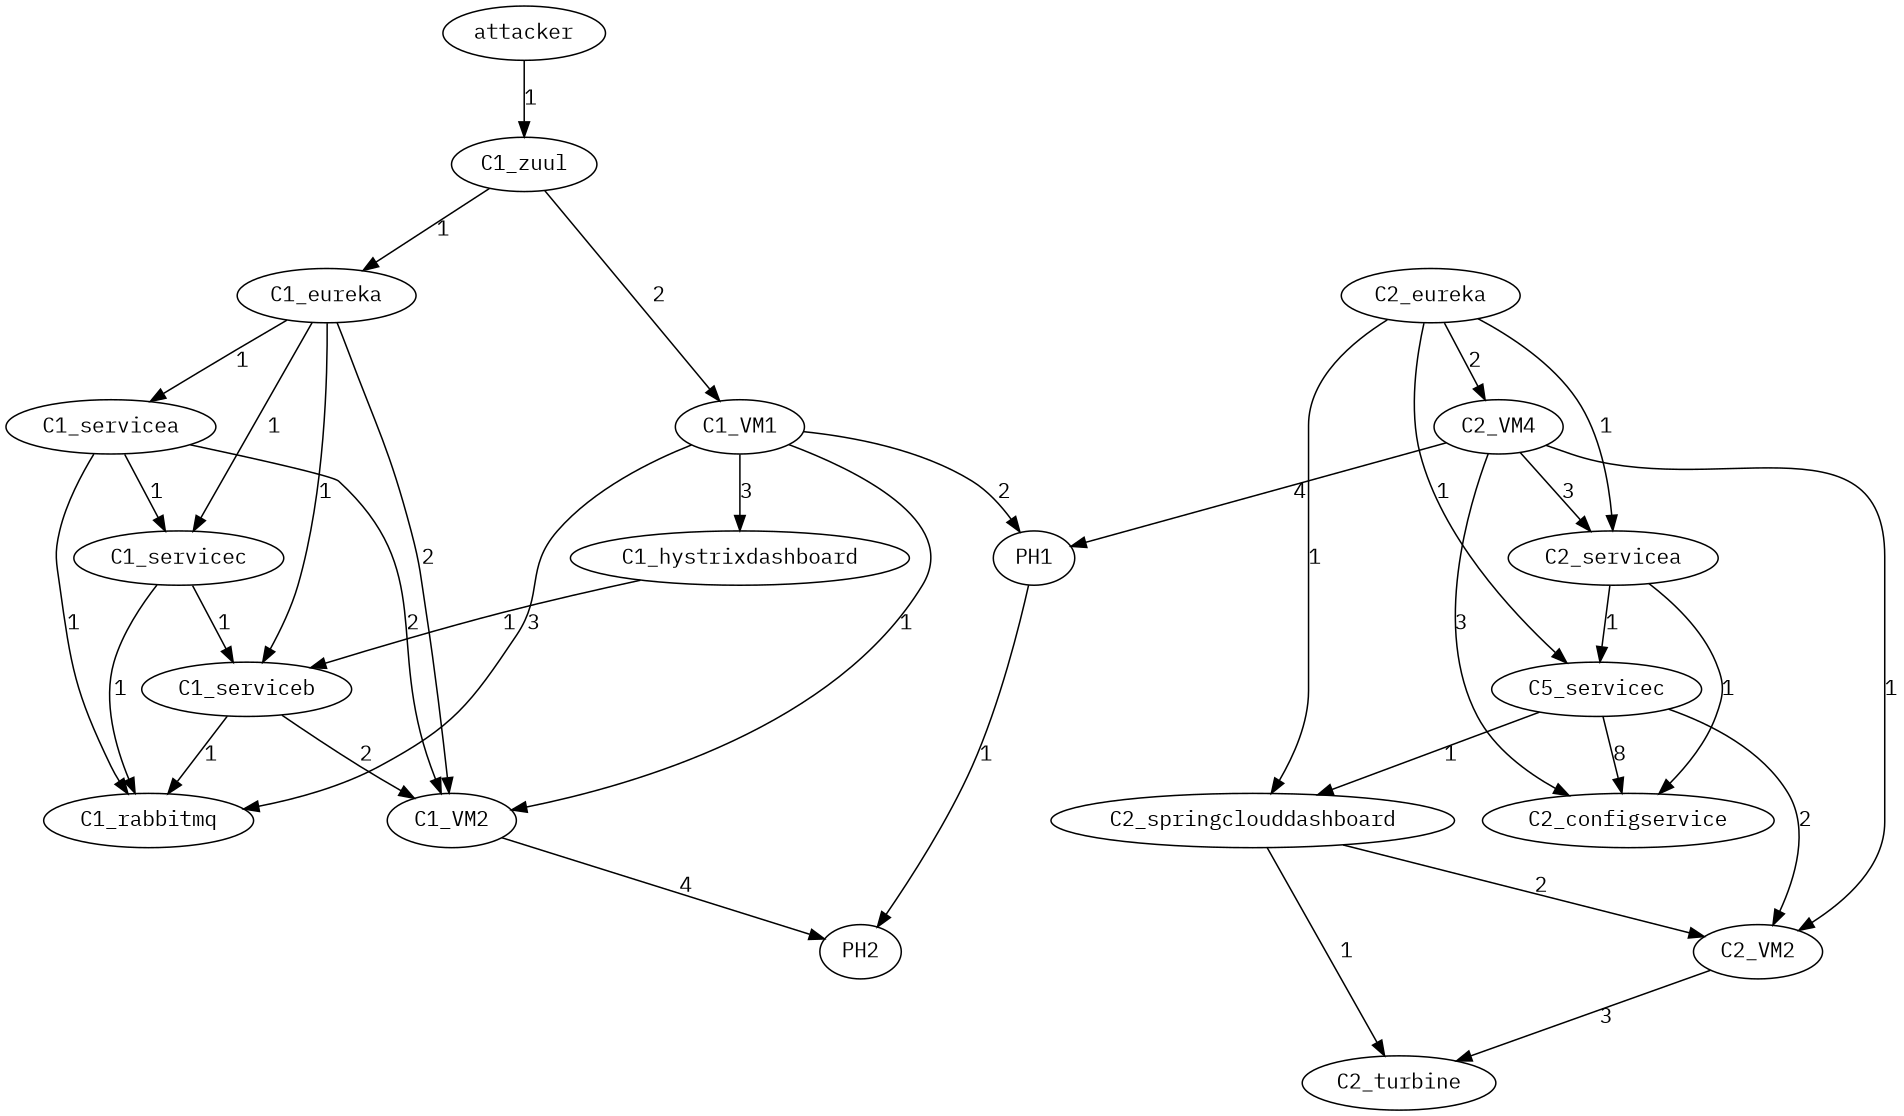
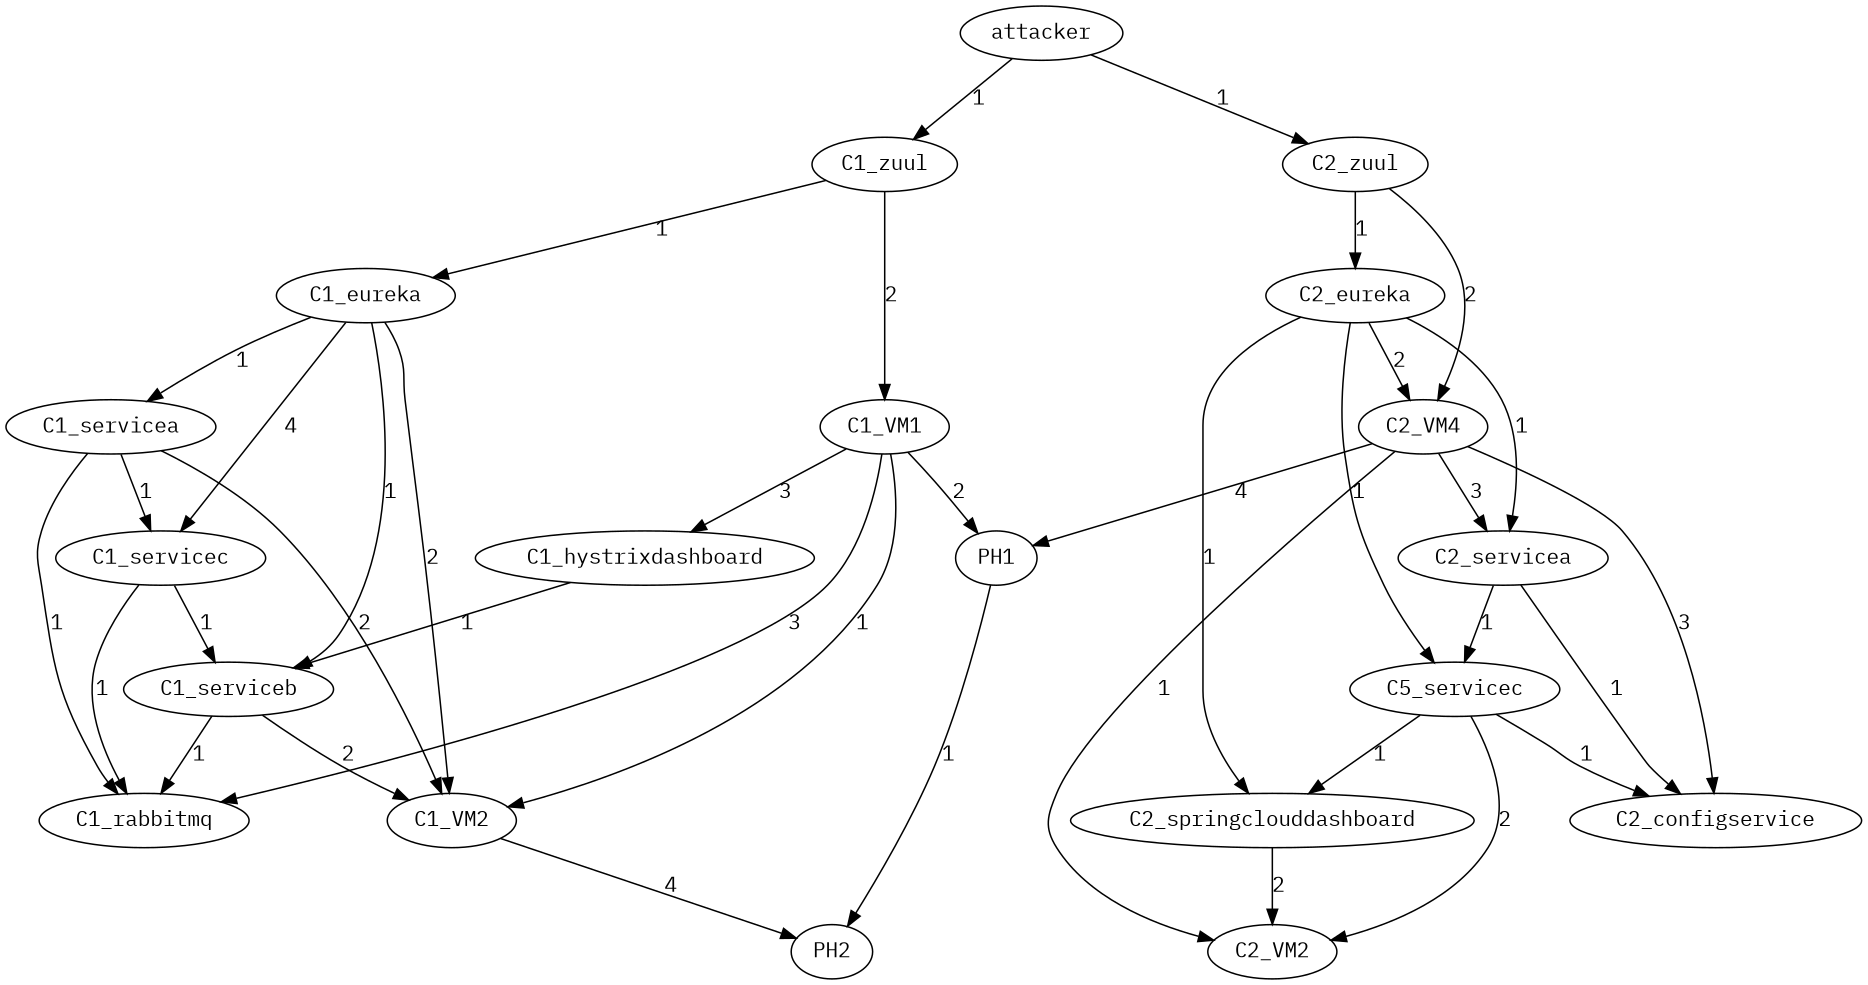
none -> (1355, 164)
(275, 427) -> (291, 427)
(1620, 755) -> (1587, 755)
(1399, 1083) -> none
